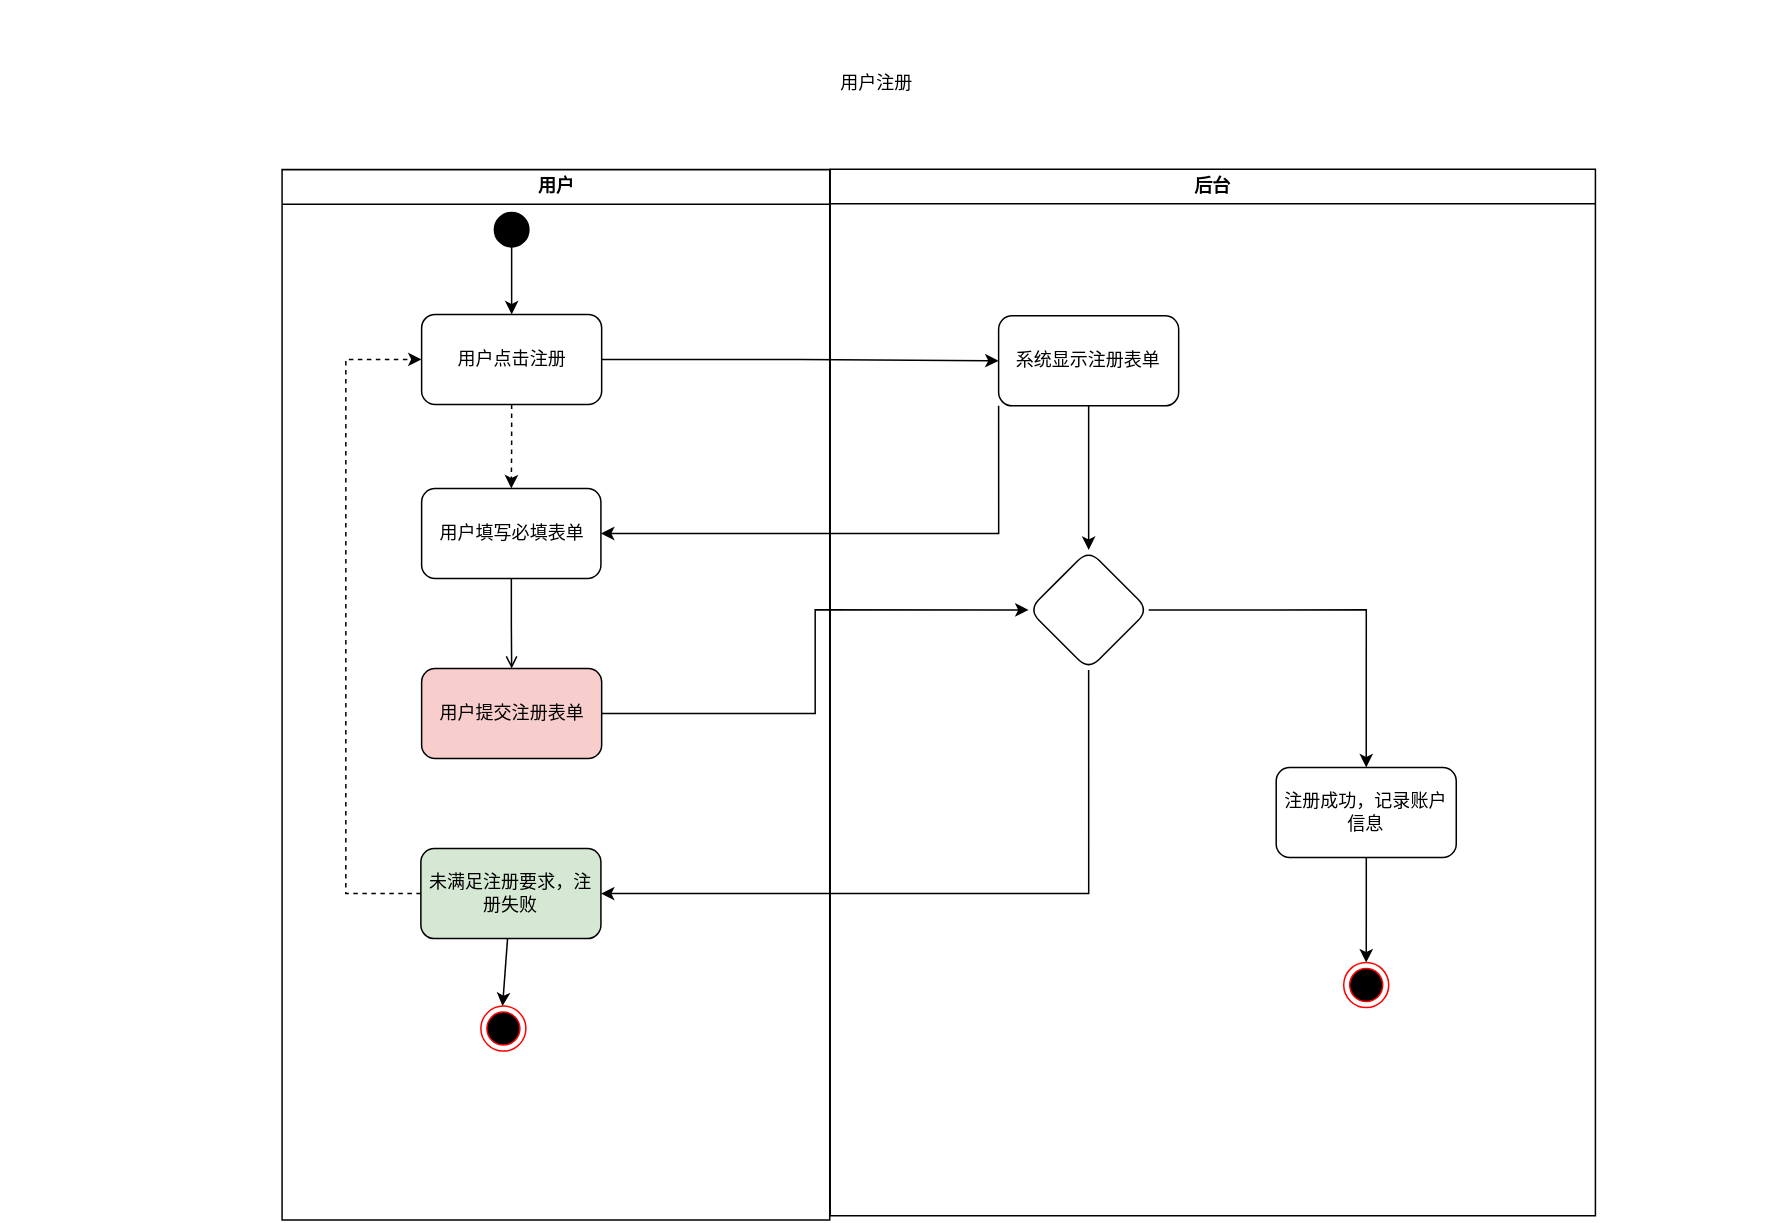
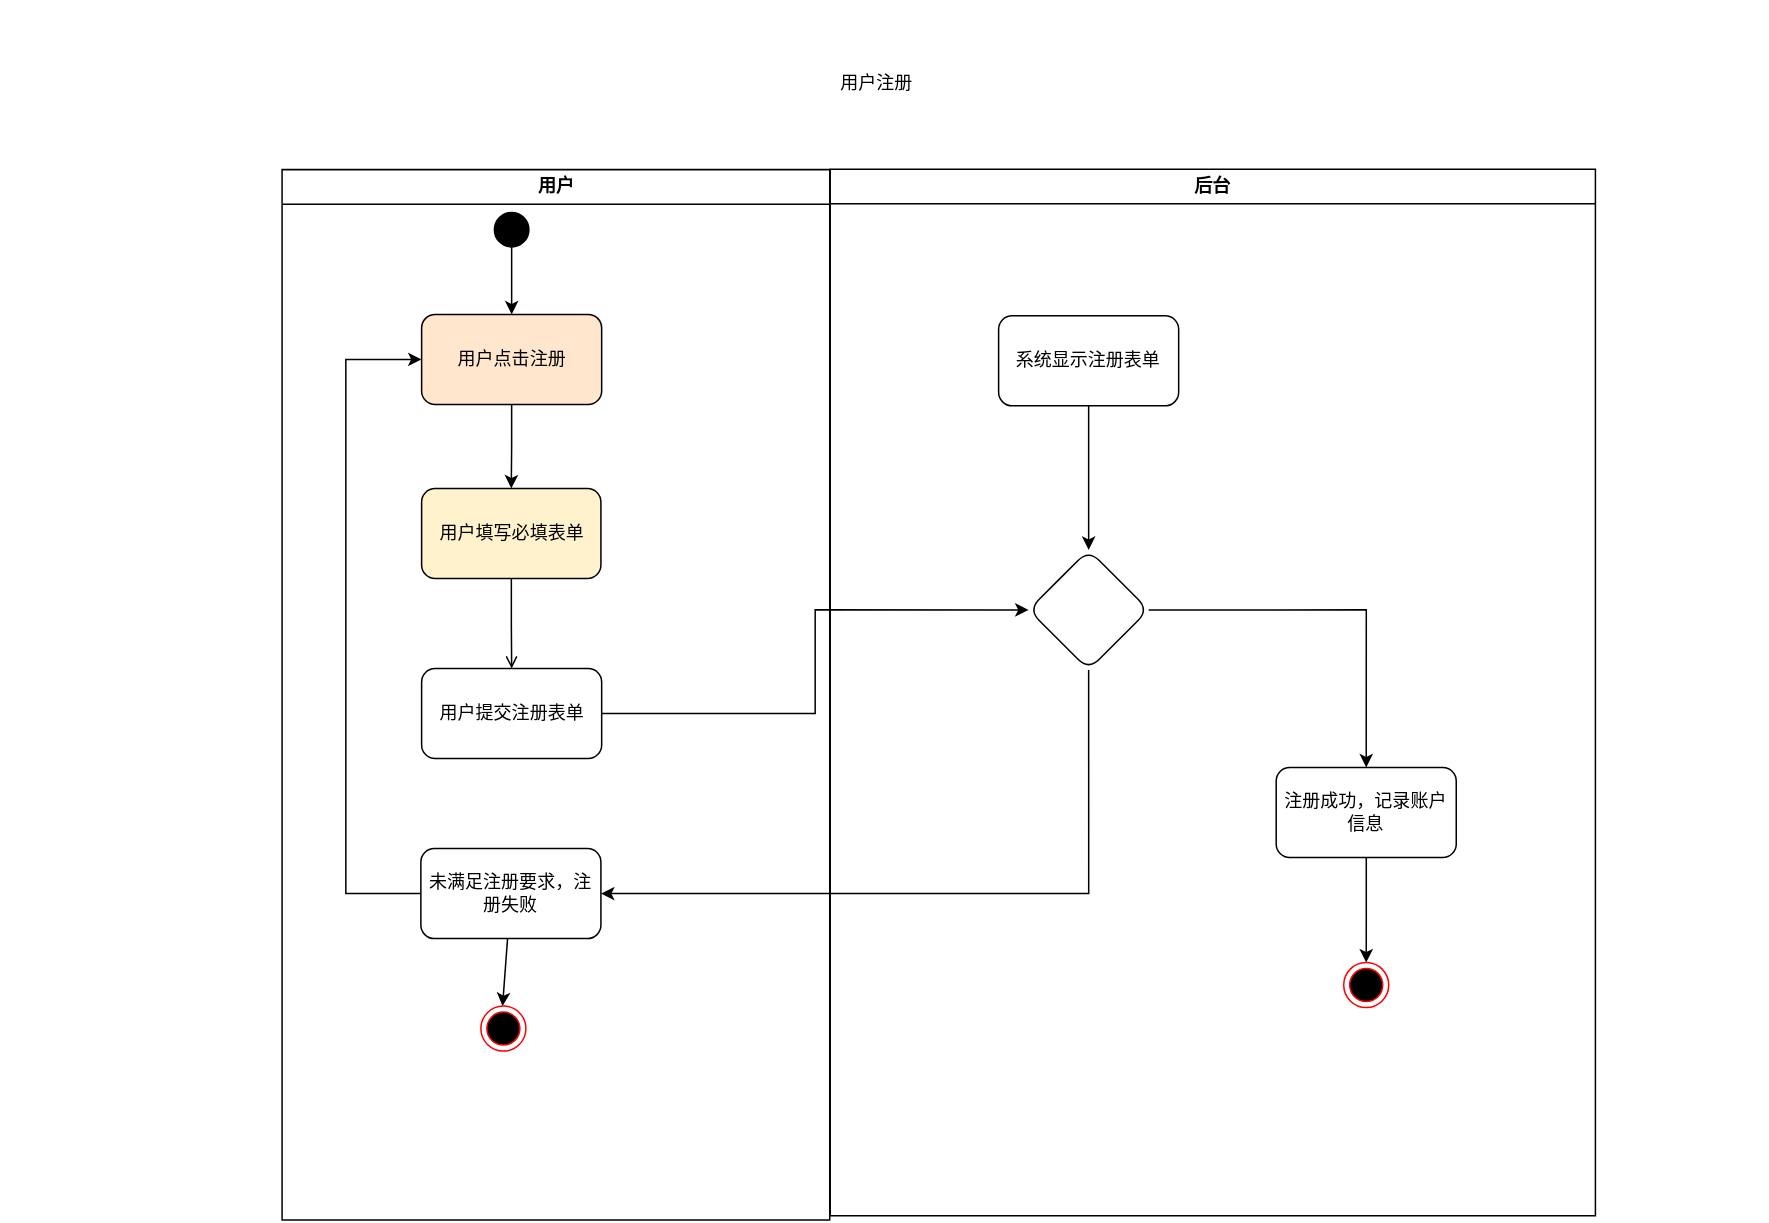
(512, 359) -> (512, 359)
(795, 359) -> none
(512, 441) -> (512, 441)
(511, 533) -> (511, 533)
(868, 533) -> none
(346, 629) -> (346, 629)
(512, 713) -> (512, 713)
(511, 893) -> (511, 893)
